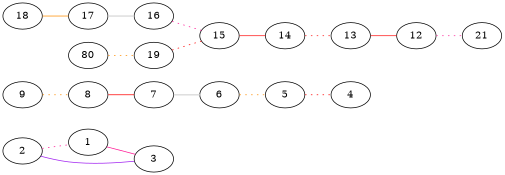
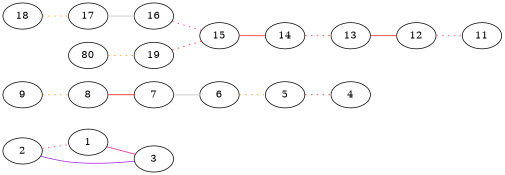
(56, 16) -> (56, 16)
(482, 36) -> (482, 36)
